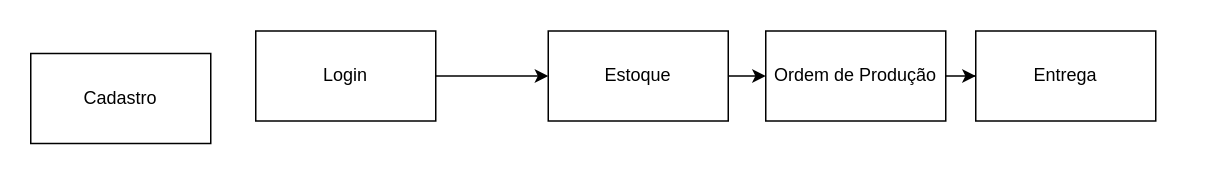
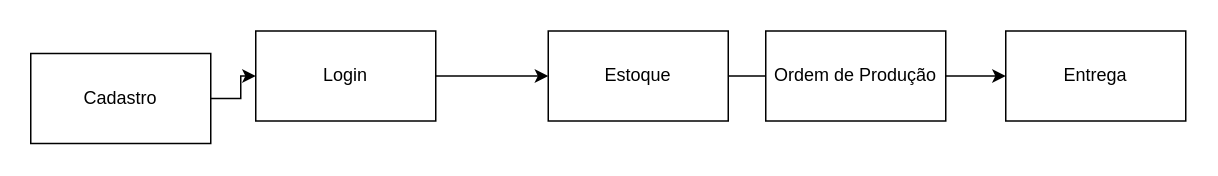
(754, 76) -> (758, 76)
(1066, 76) -> (1096, 76)
none -> (239, 98)
